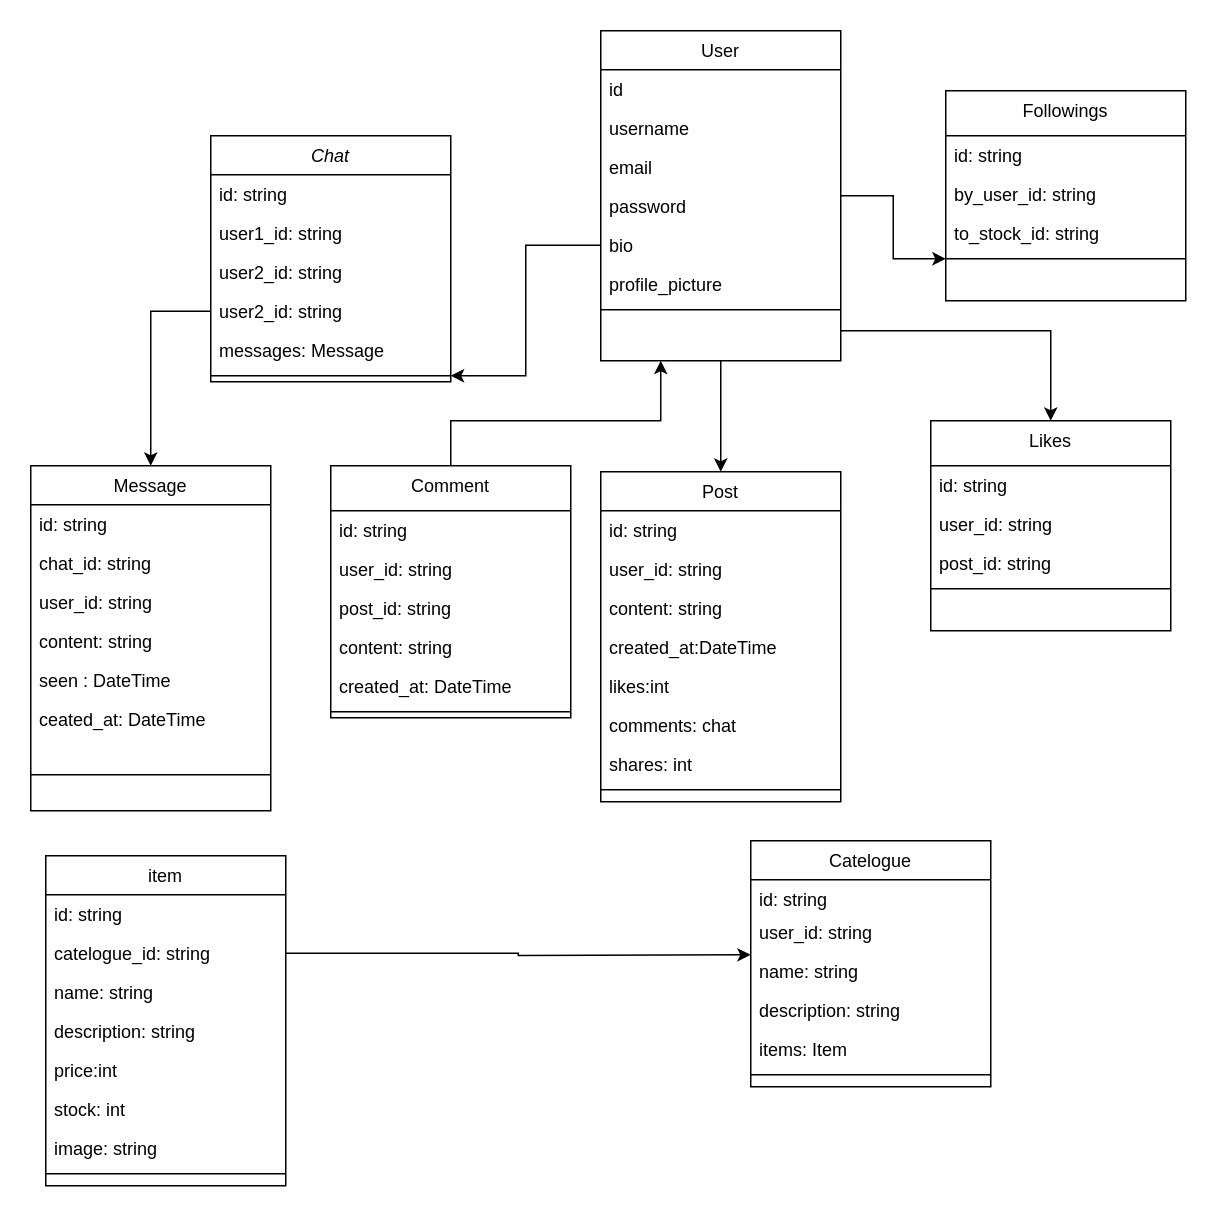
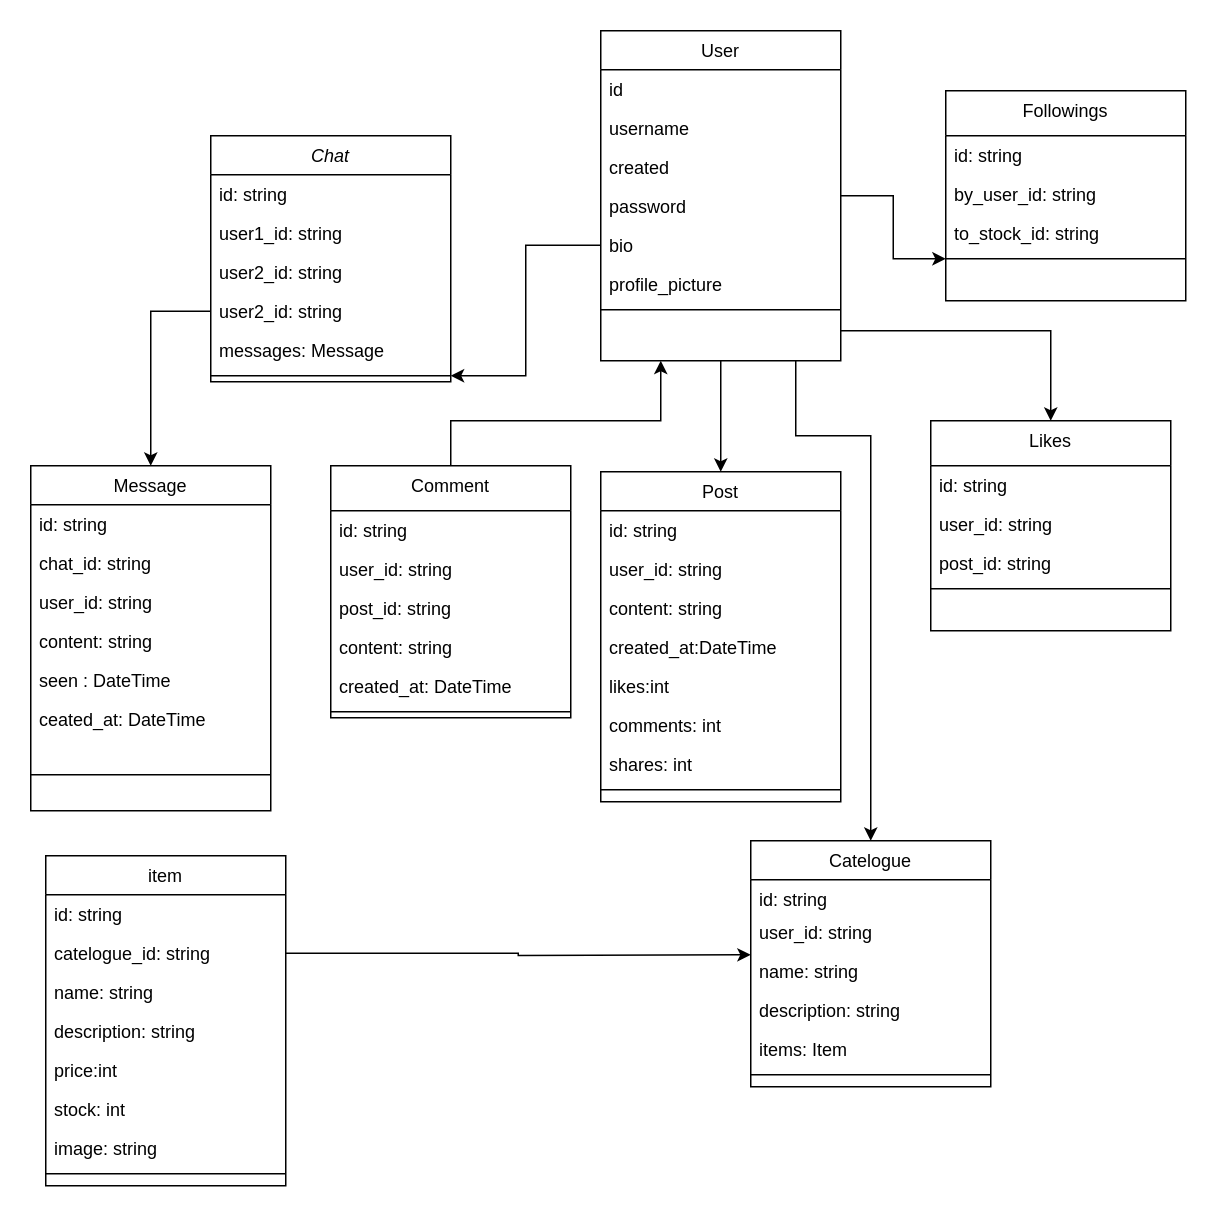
(630, 168) -> (644, 168)
none -> (871, 559)
(675, 726) -> (668, 726)
